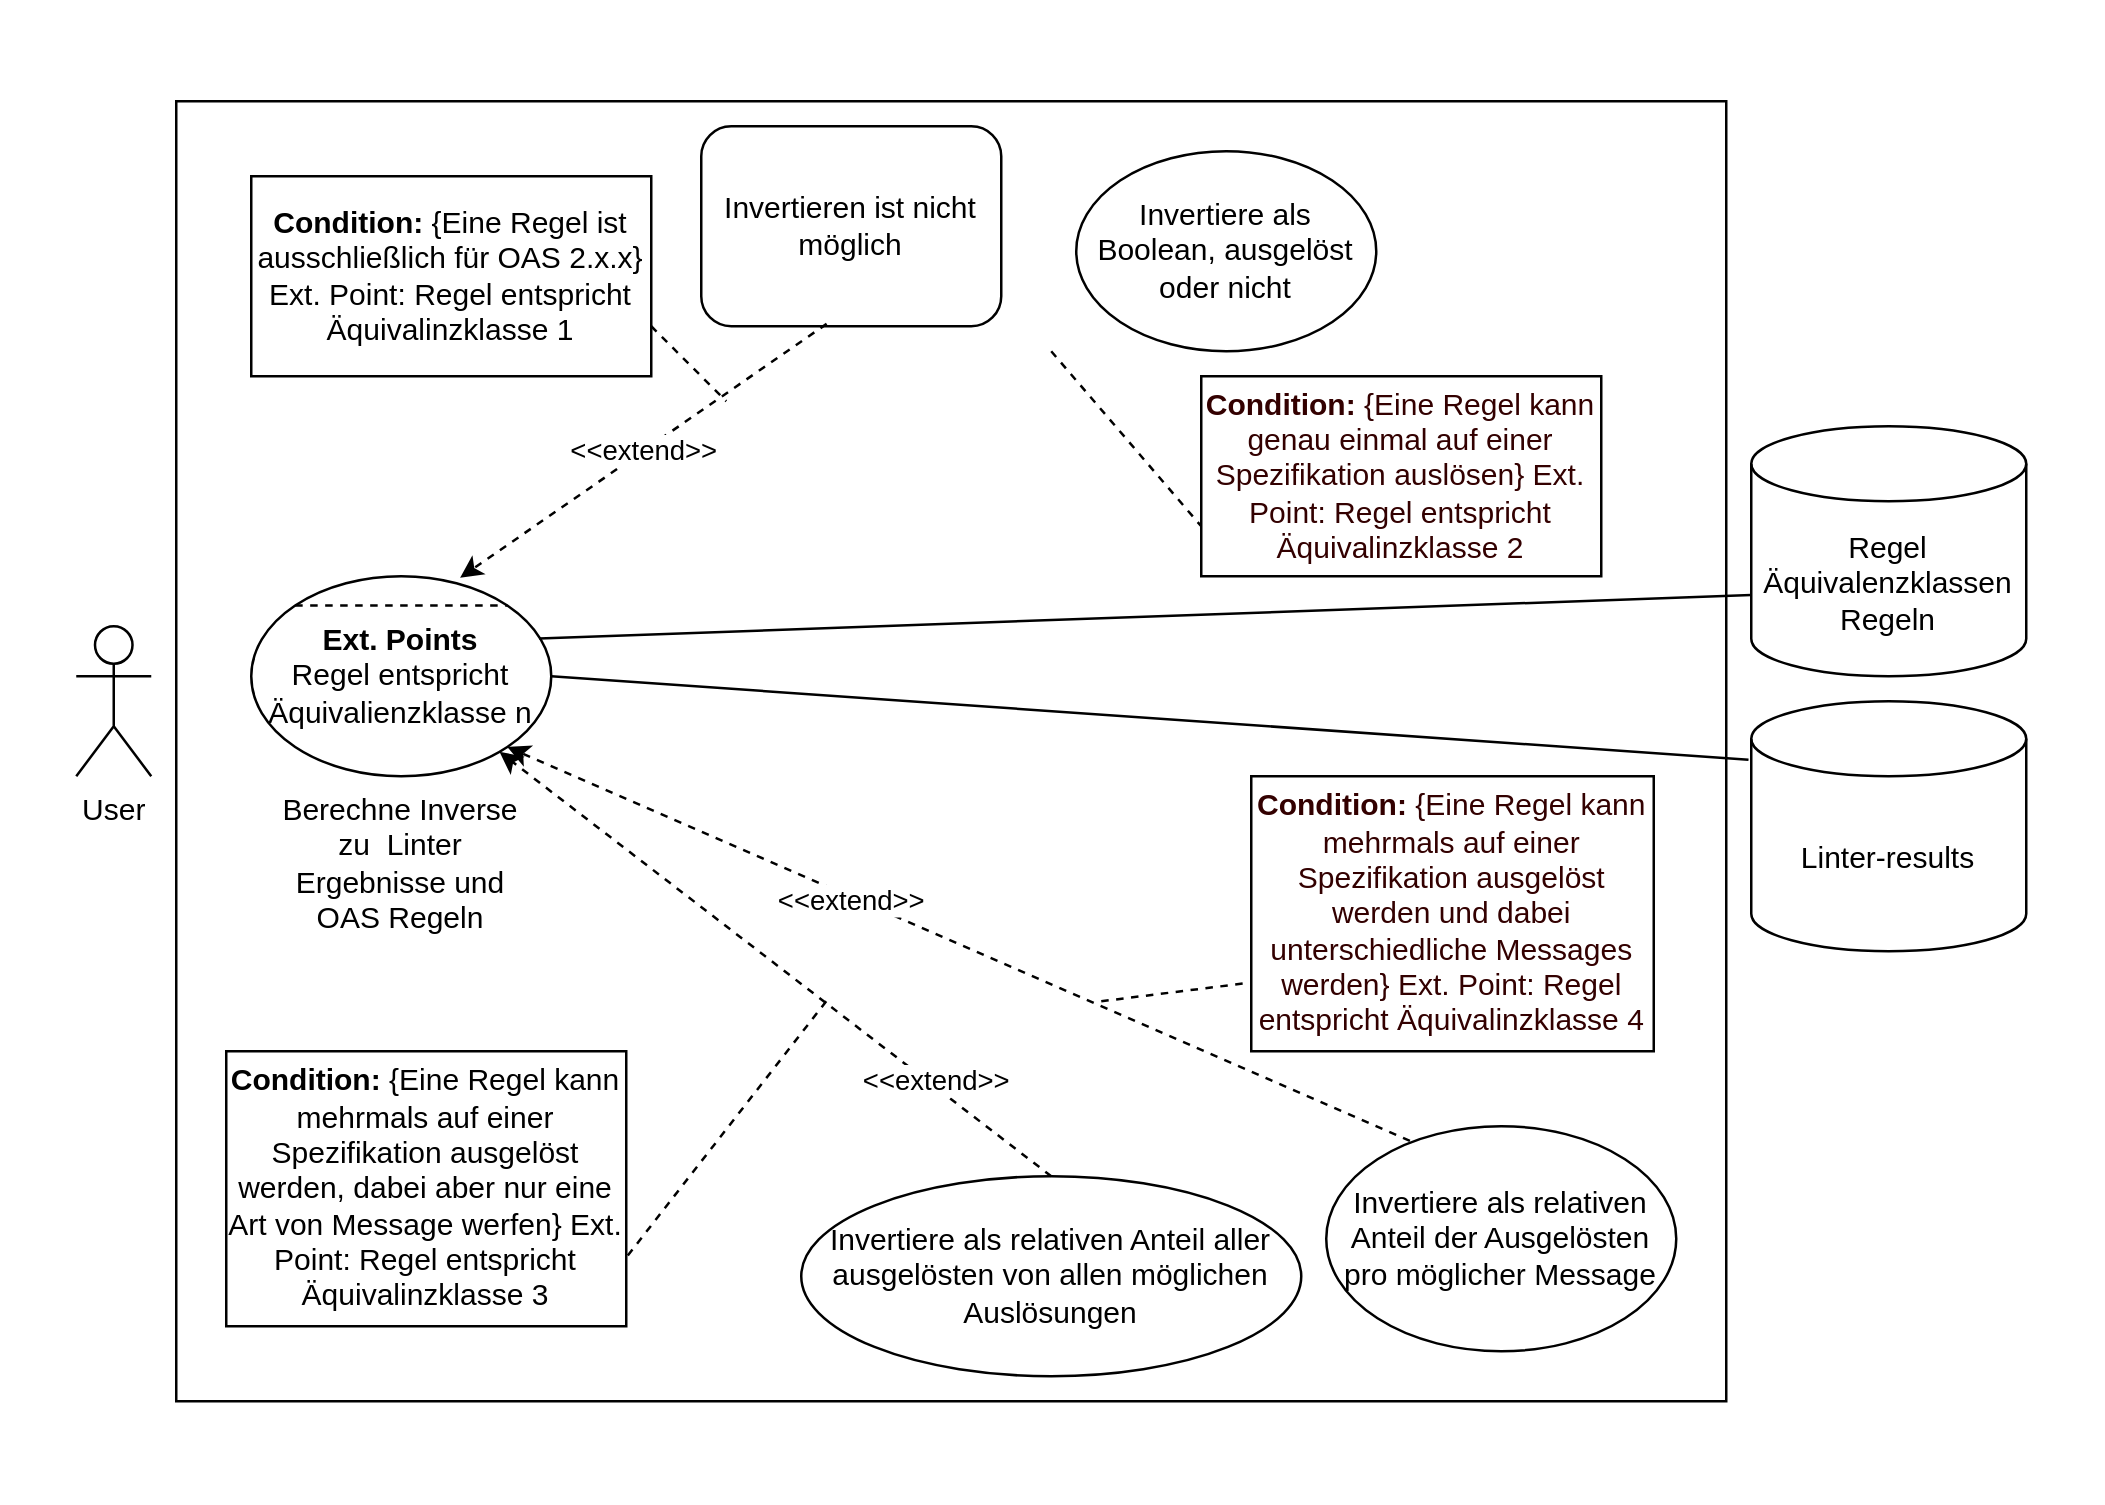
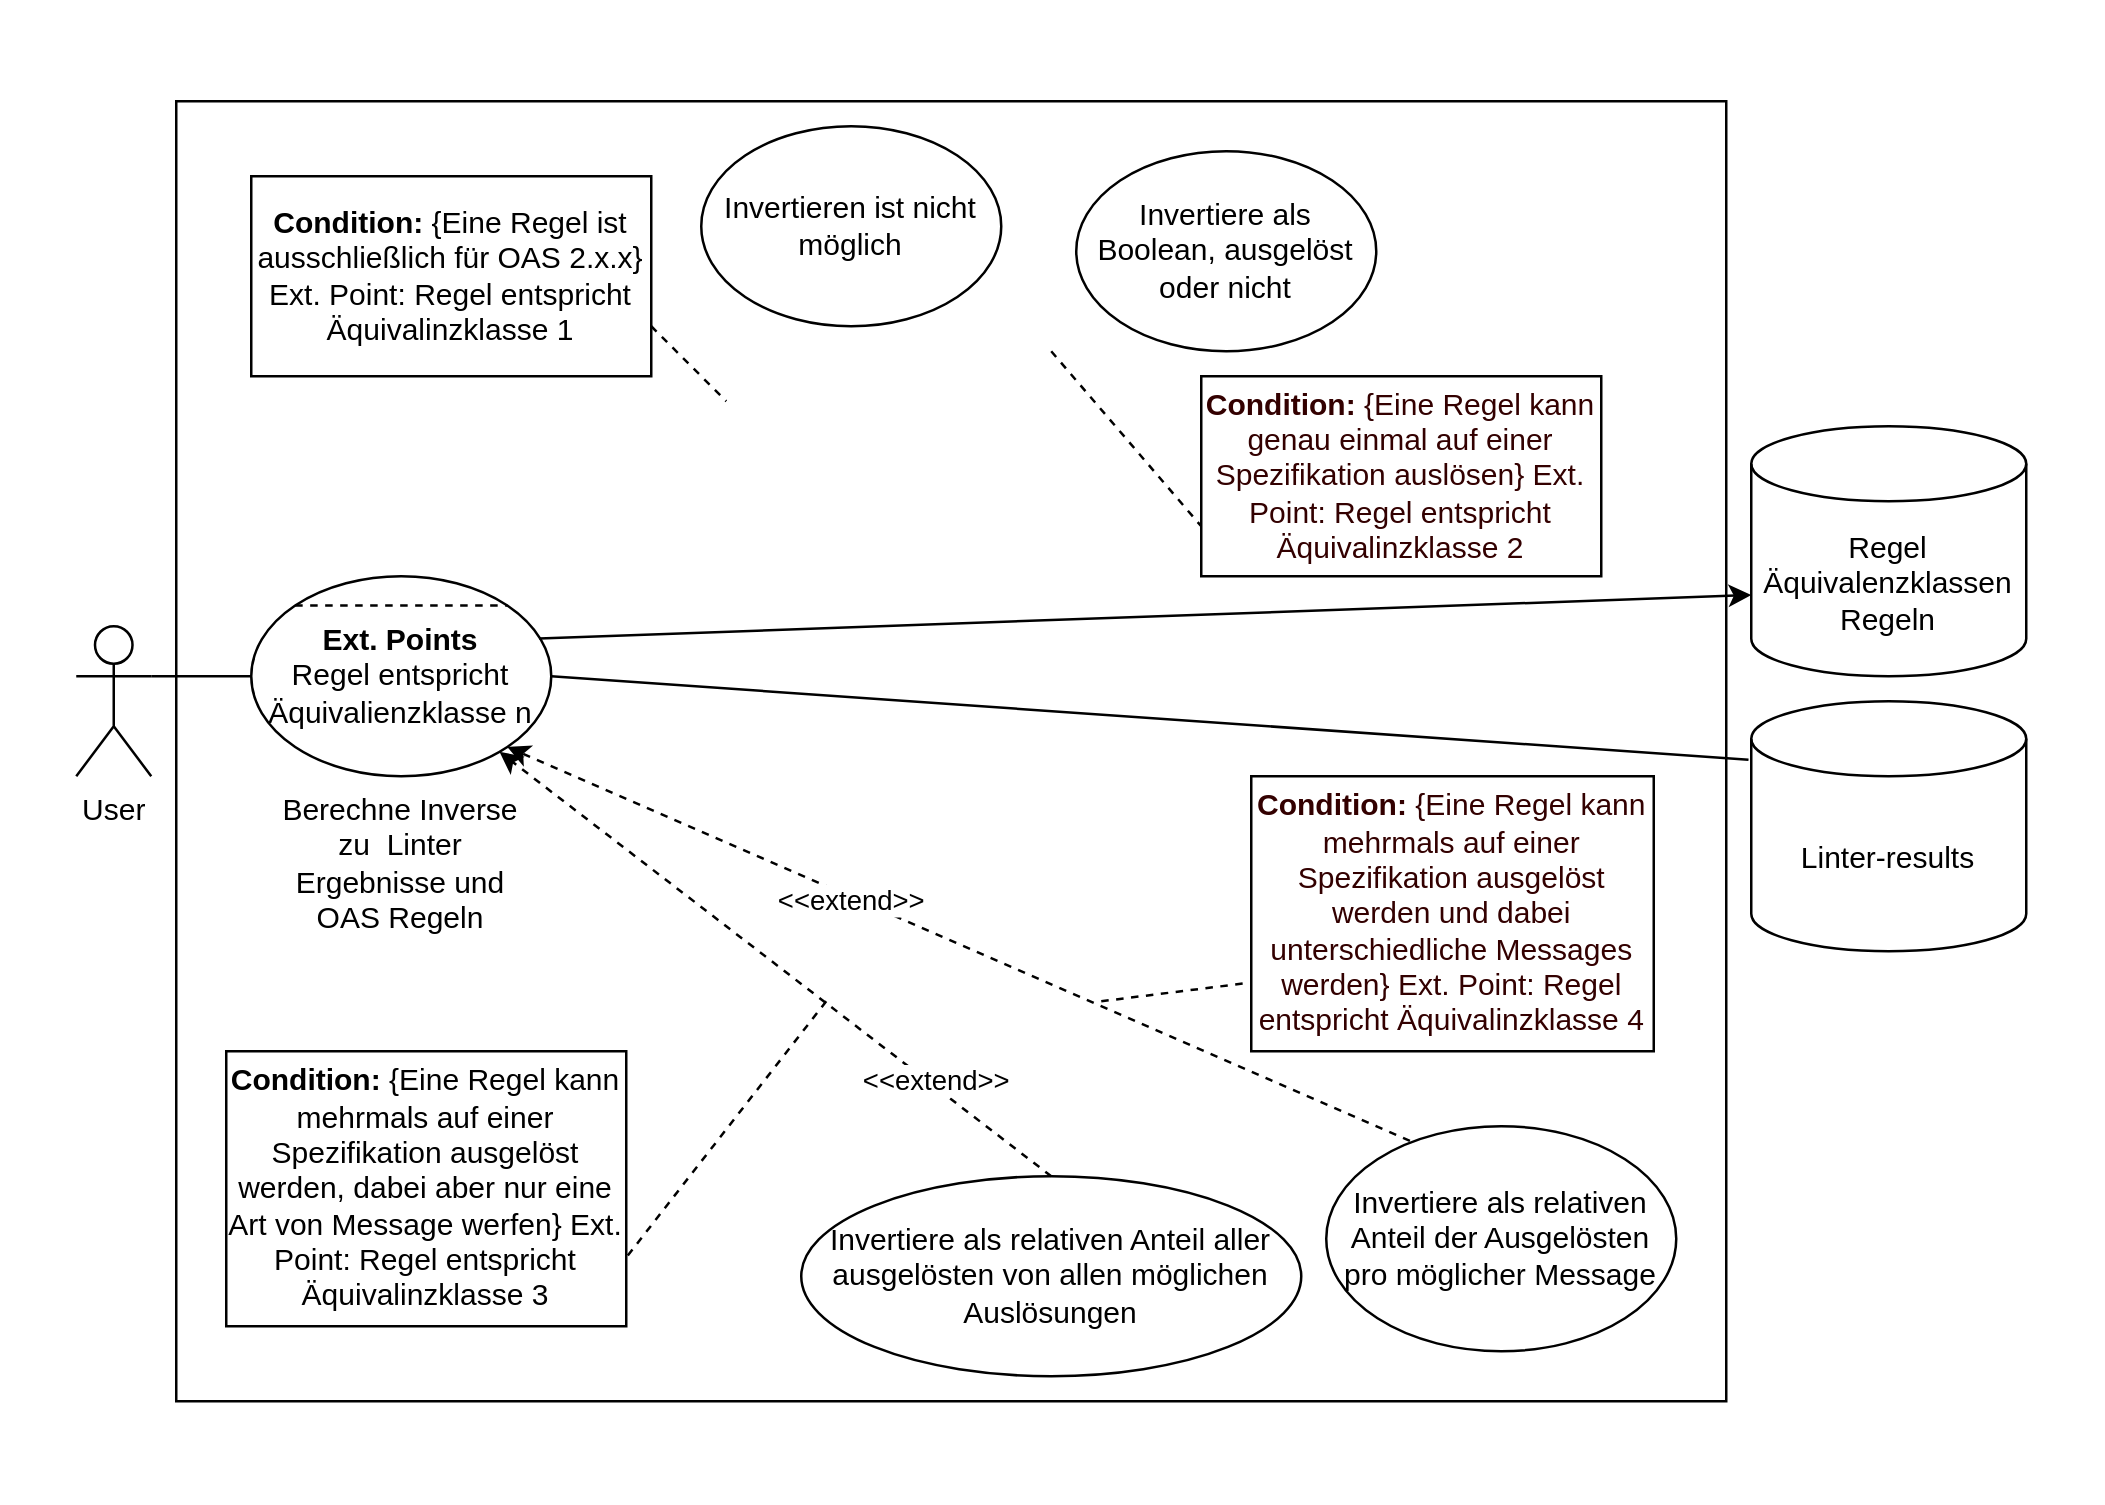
(851, 226) -> (851, 226)
(544, 520) -> none
(1740, 595) -> (1733, 596)
none -> (201, 676)
